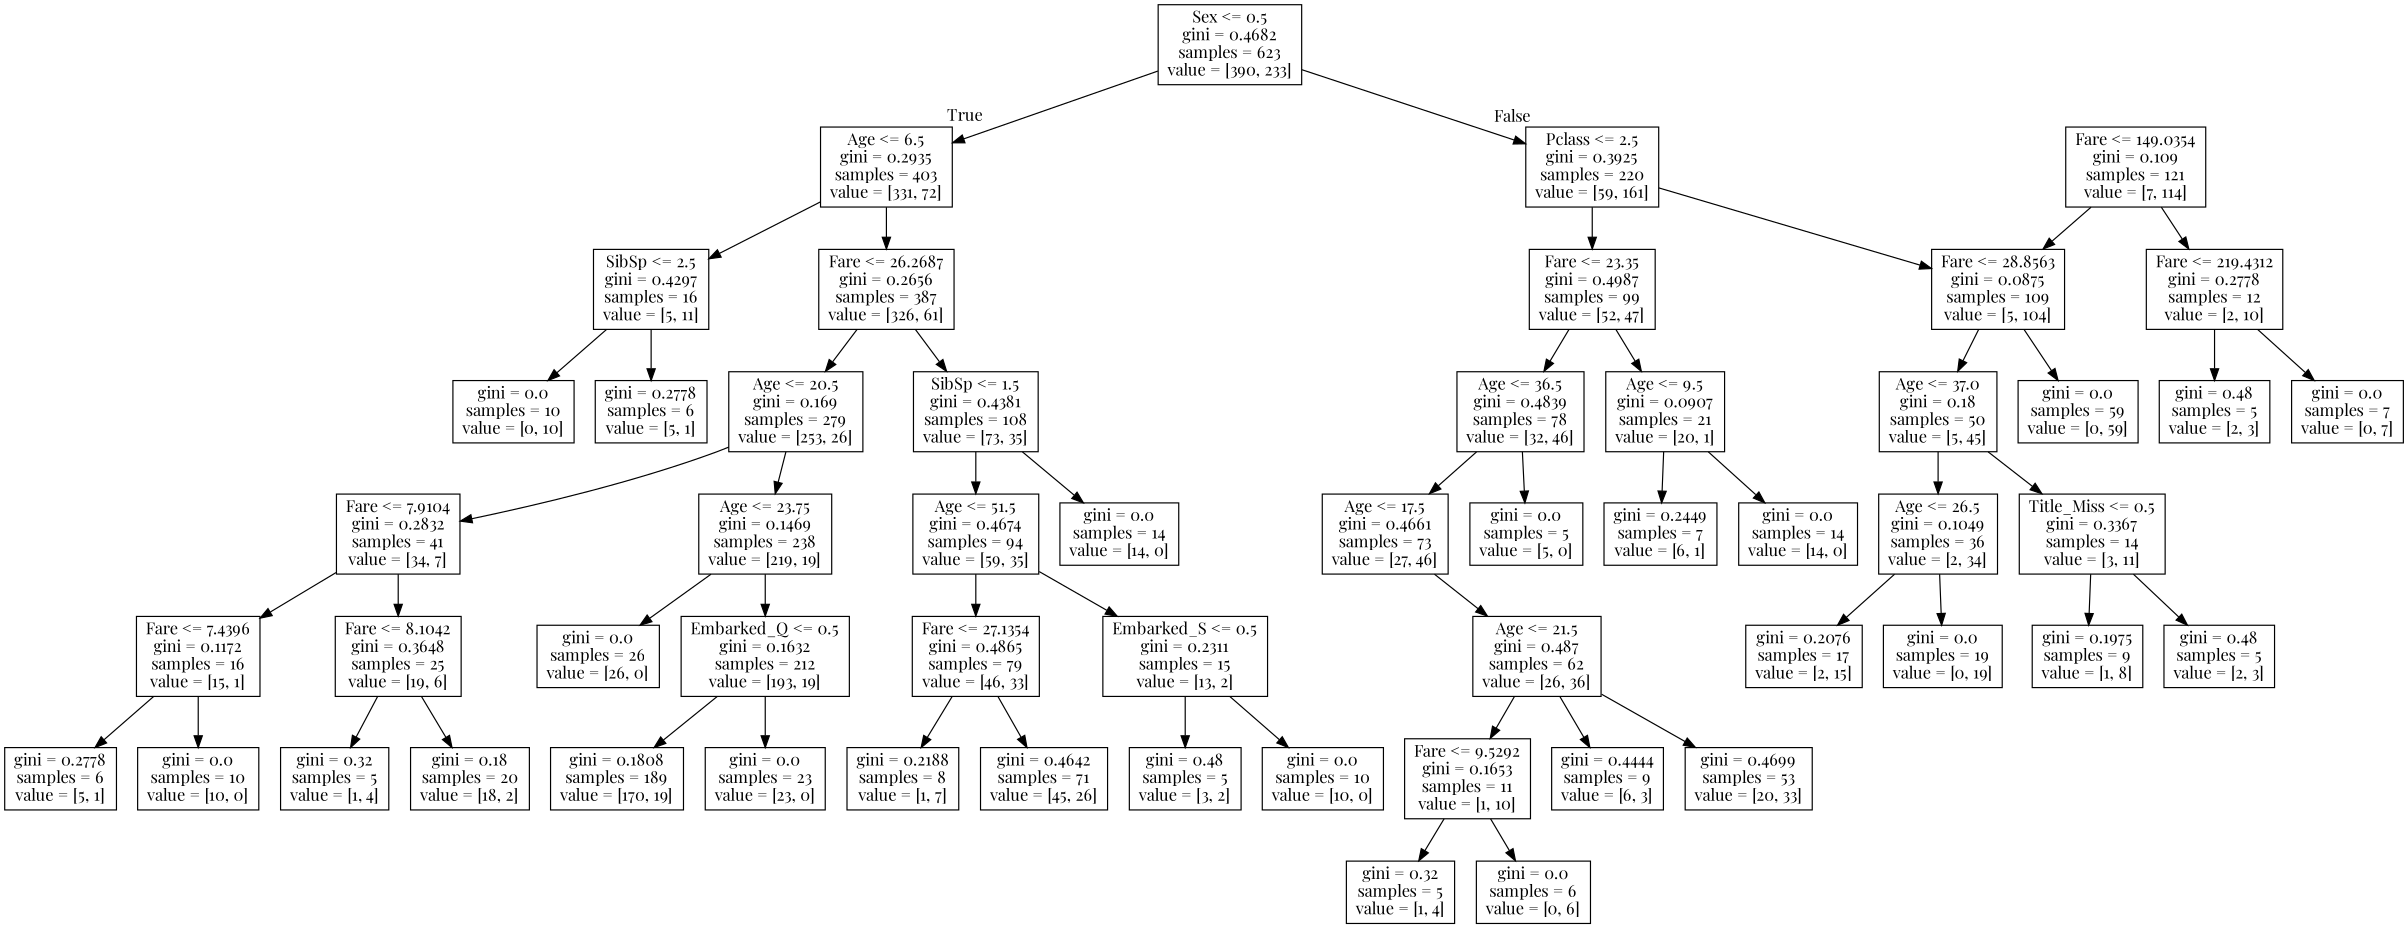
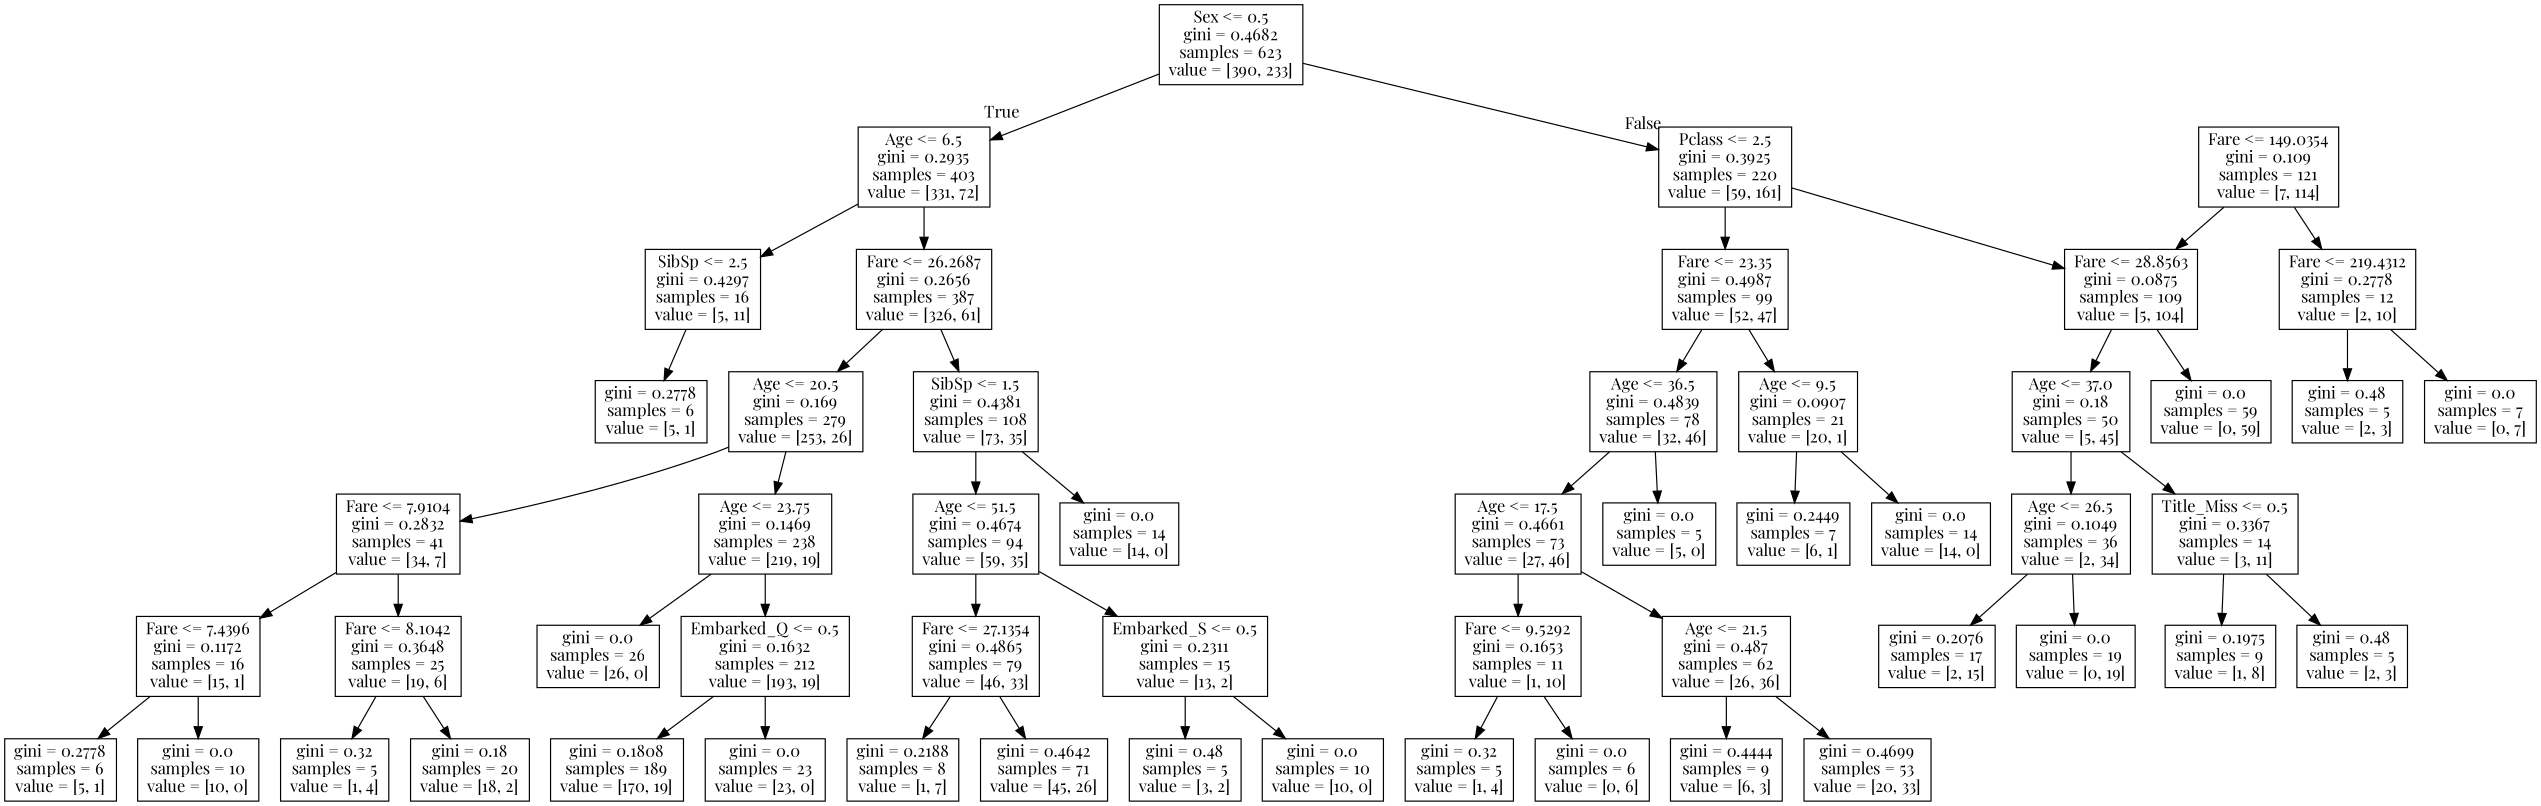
(513, 412) -> none
(1505, 712) -> (1518, 589)
